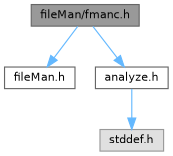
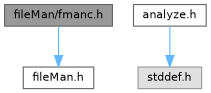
(105, 42) -> none
